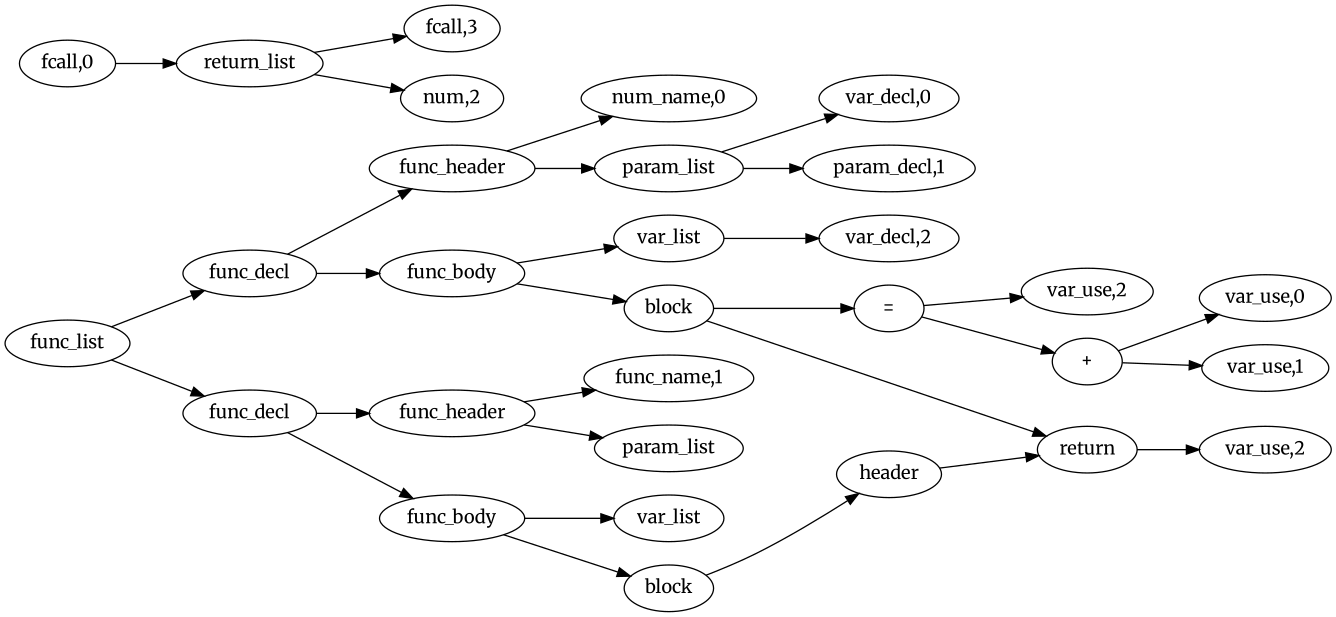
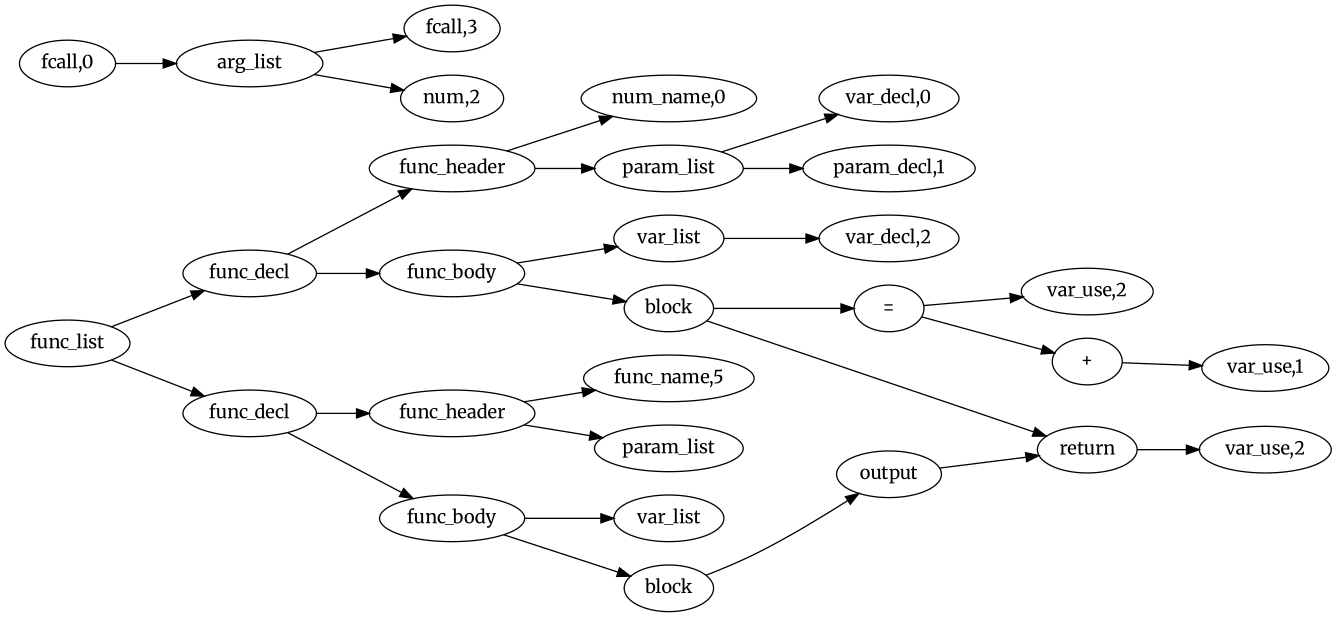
(250, 63) -> (250, 63)
(1265, 298) -> none
(669, 378) -> (669, 378)
(889, 474) -> (889, 474)
